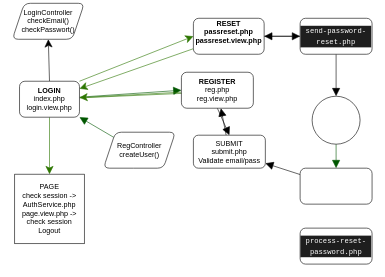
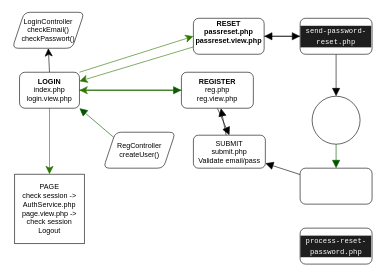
(48, 21) -> (48, 30)
(50, 99) -> (50, 90)
